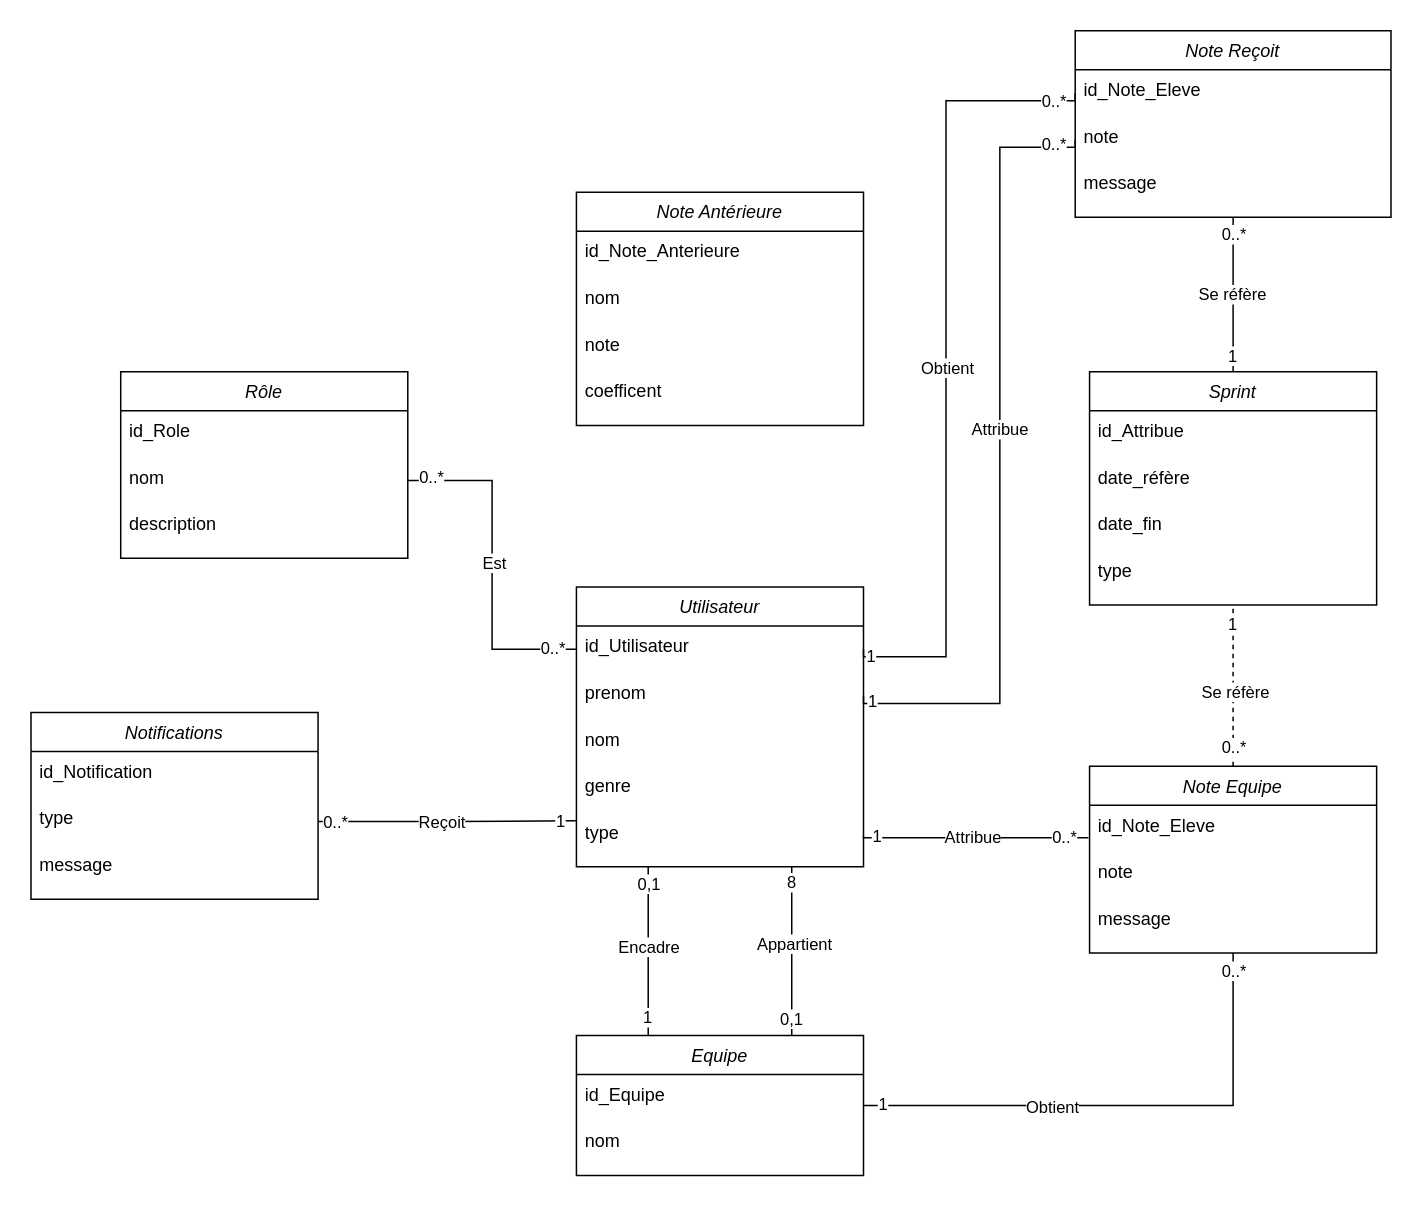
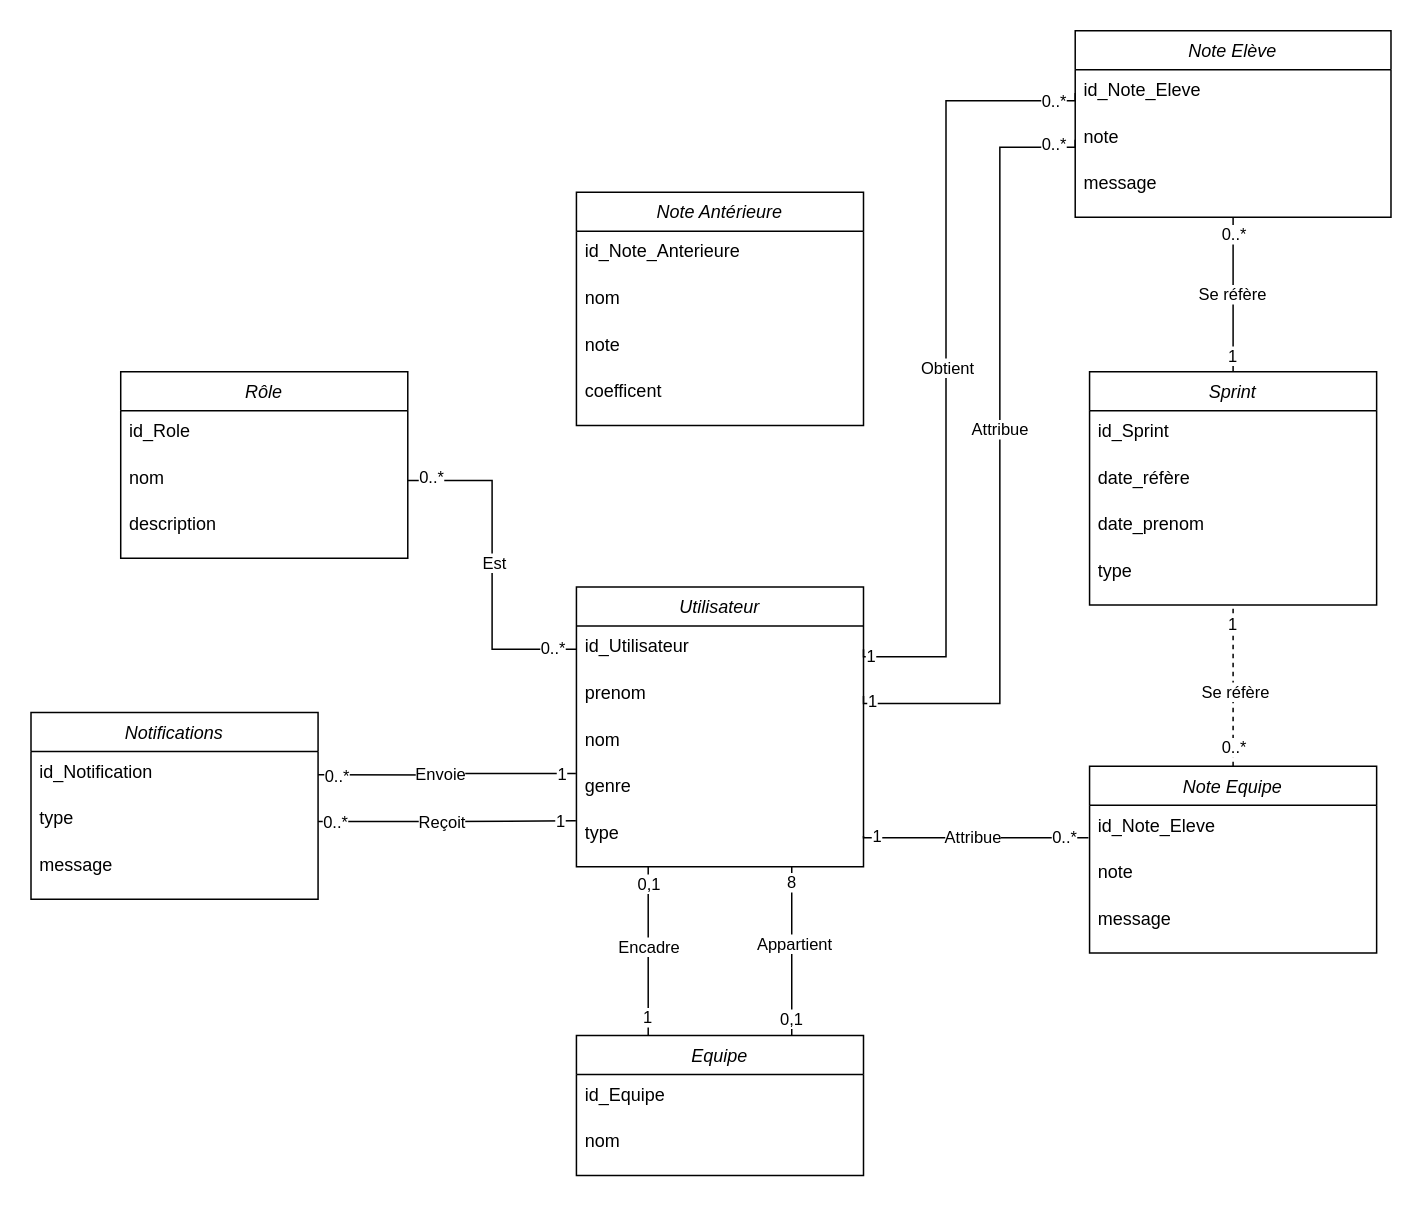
(1232, 51) -> (1232, 51)
(1148, 431) -> (1138, 431)
(1136, 524) -> (1153, 524)
none -> (457, 773)
(1116, 1105) -> none
